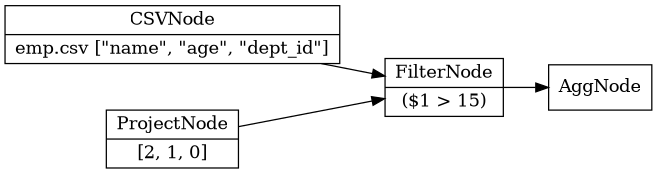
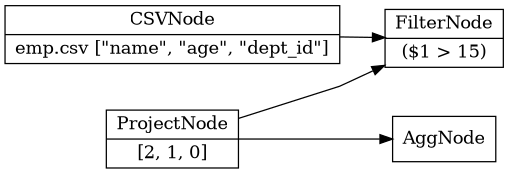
(520, 87) -> (309, 139)
